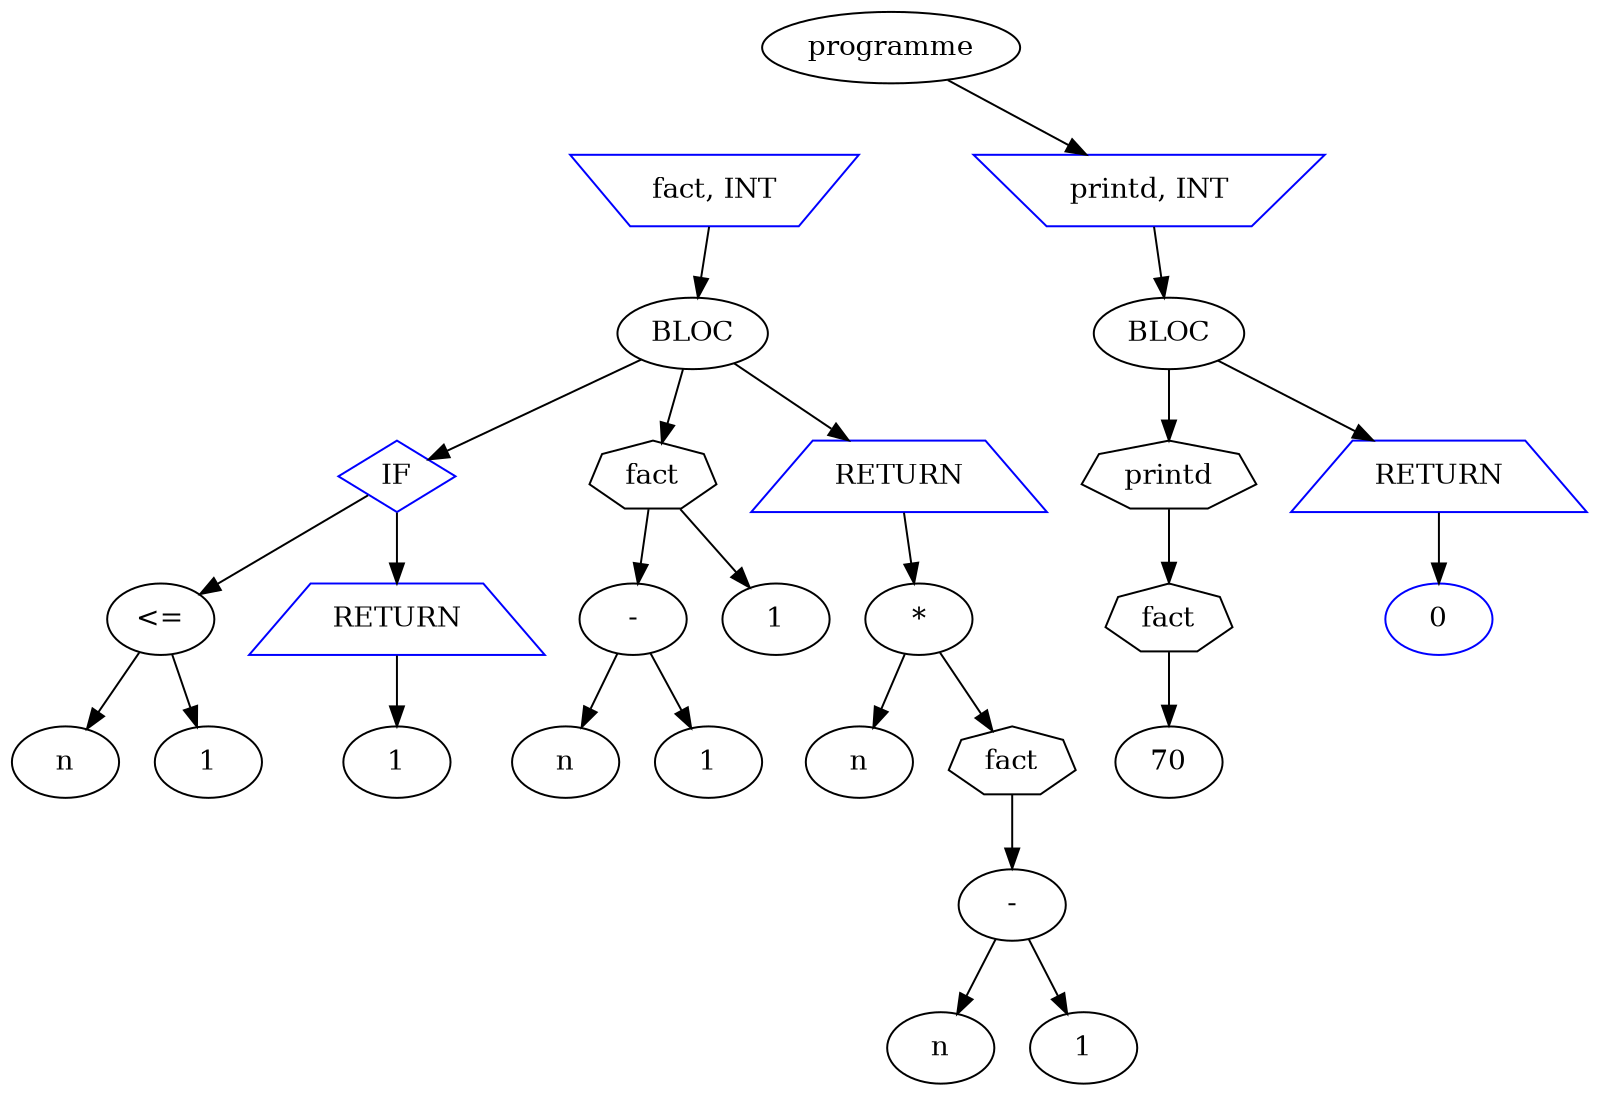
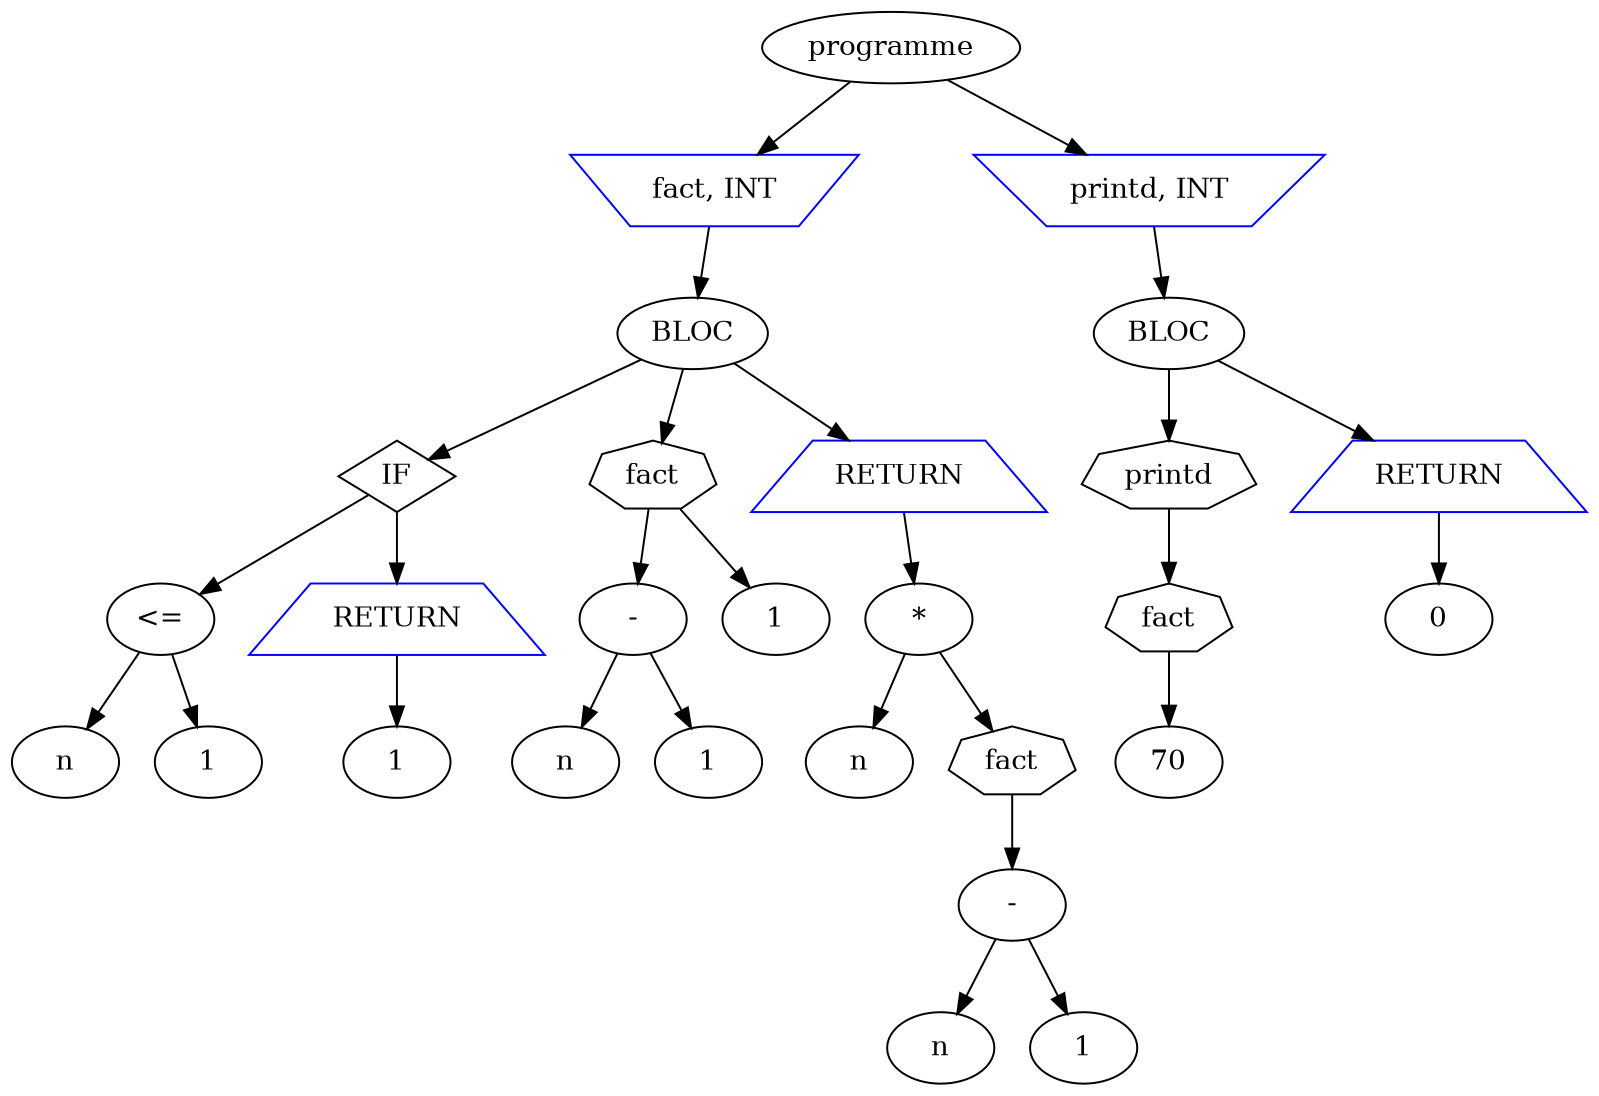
none -> (812, 112)
(397, 476) -> (397, 476)
(1439, 619) -> (1439, 619)
